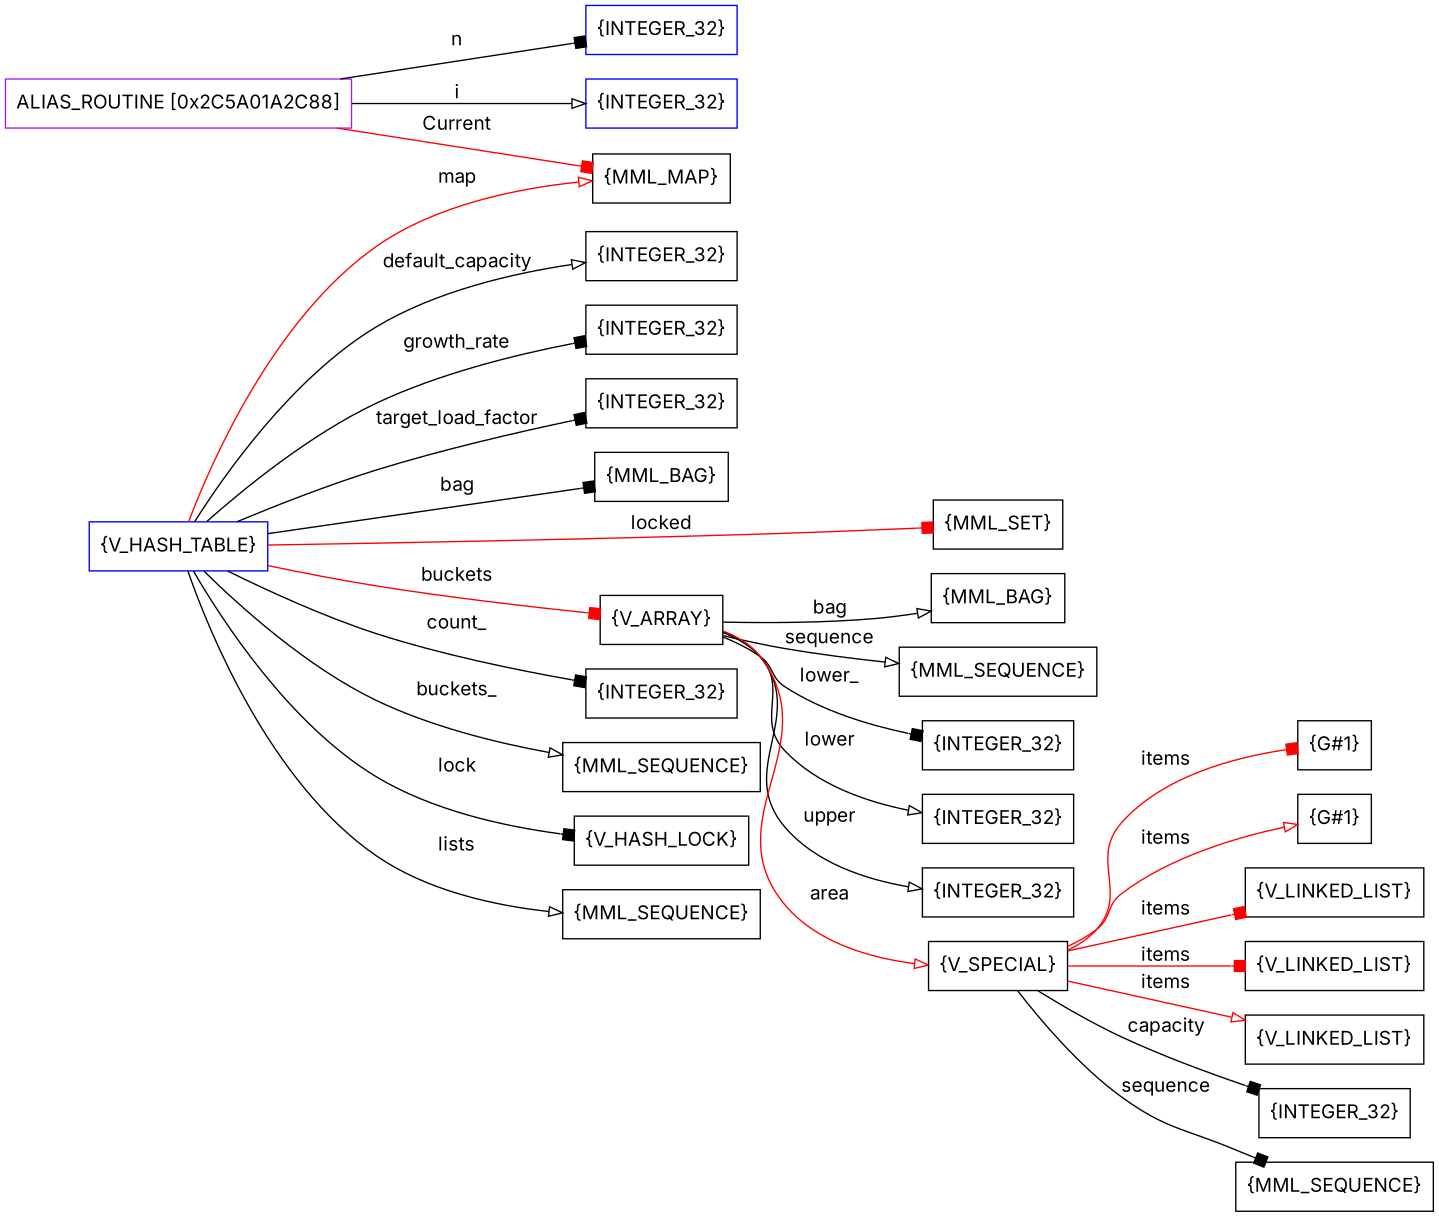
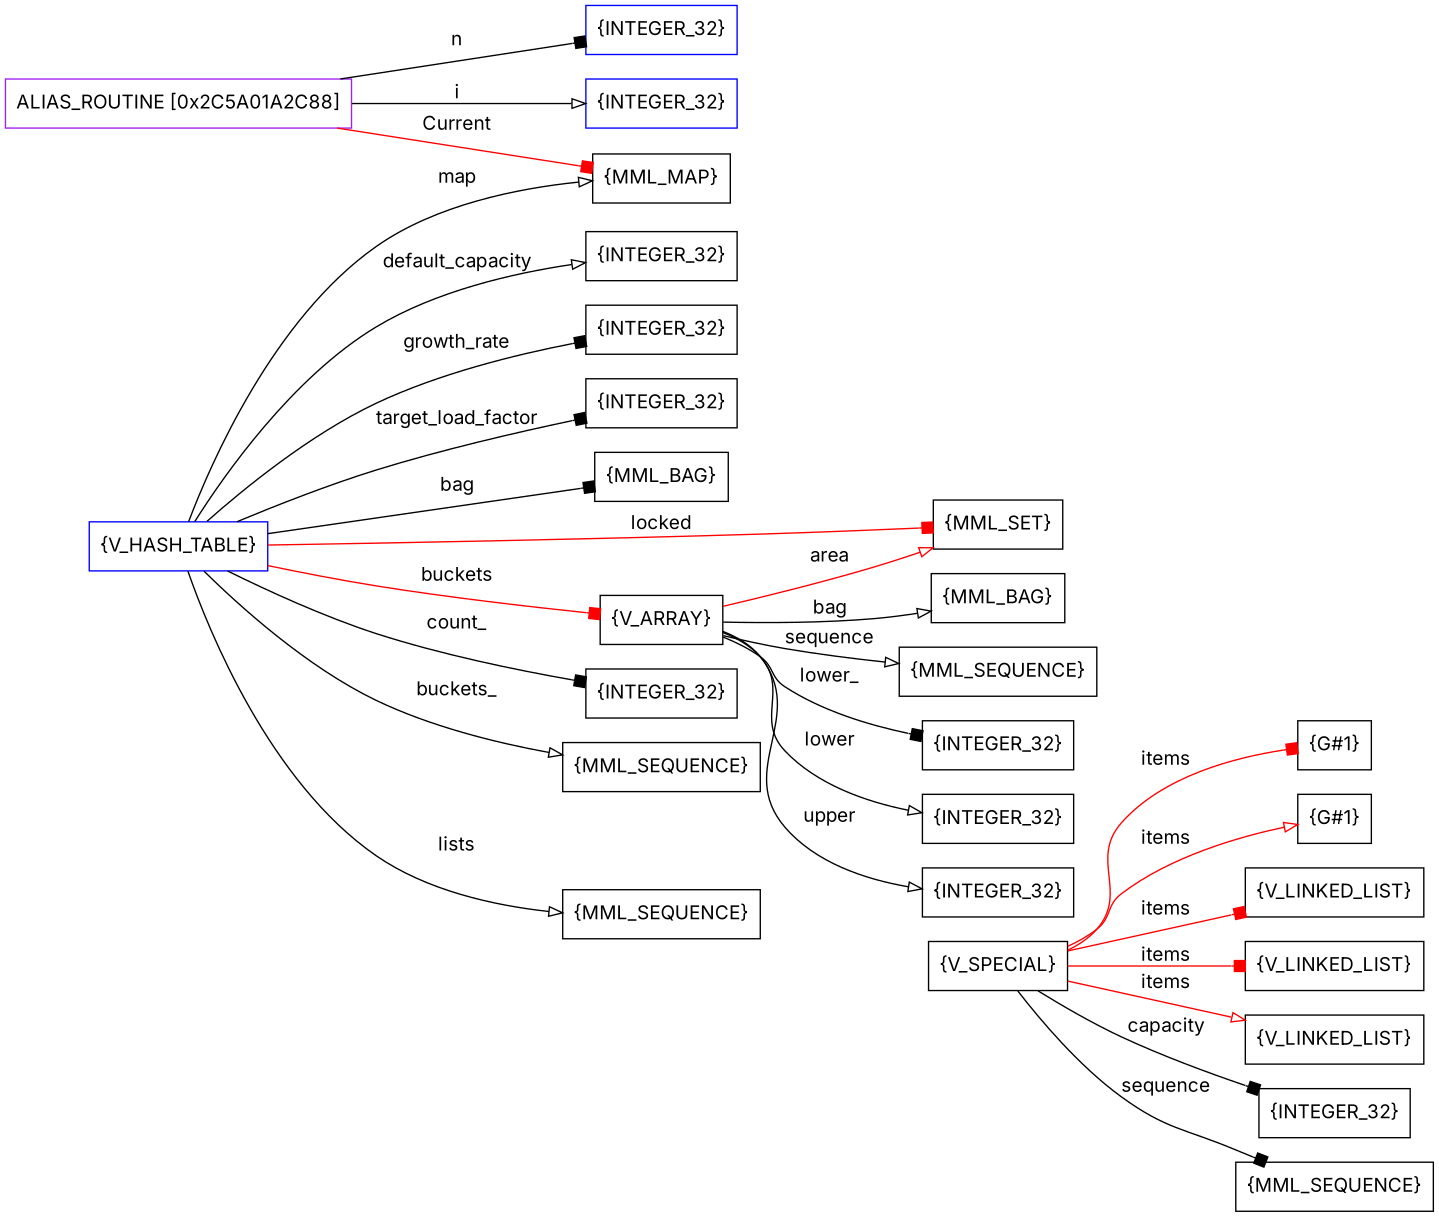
(330, 287) -> (330, 287)
(762, 830) -> (822, 582)
(661, 841) -> none
